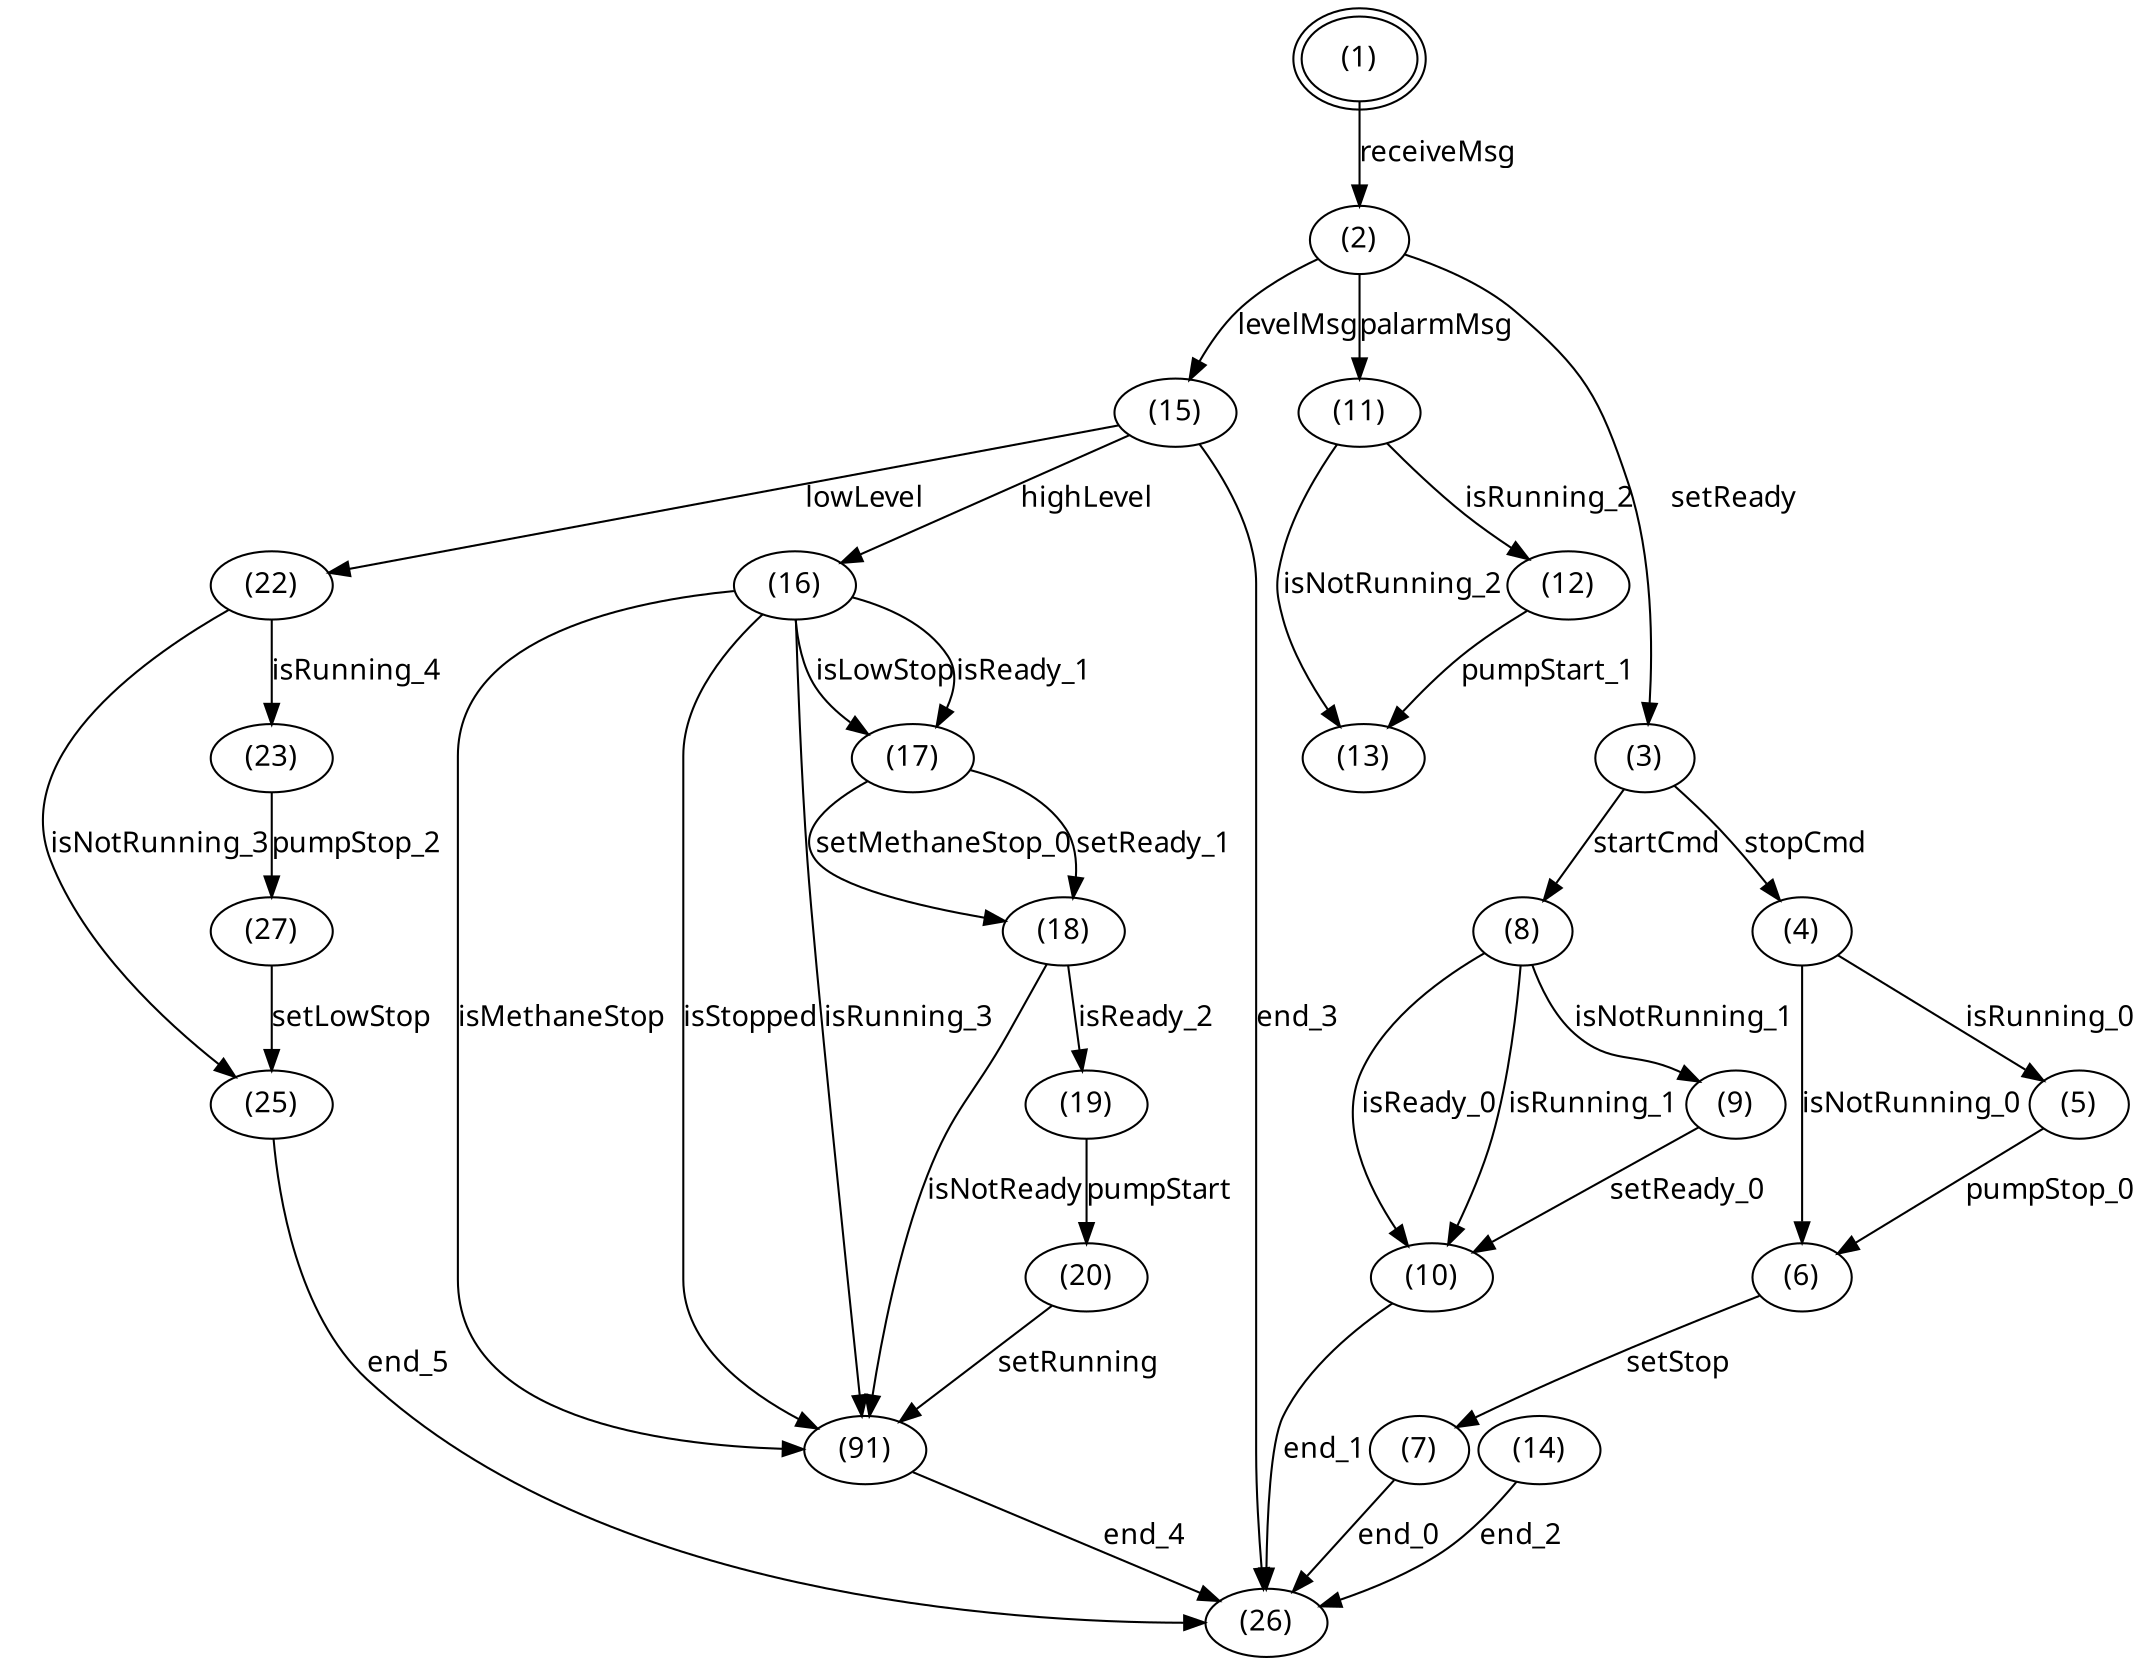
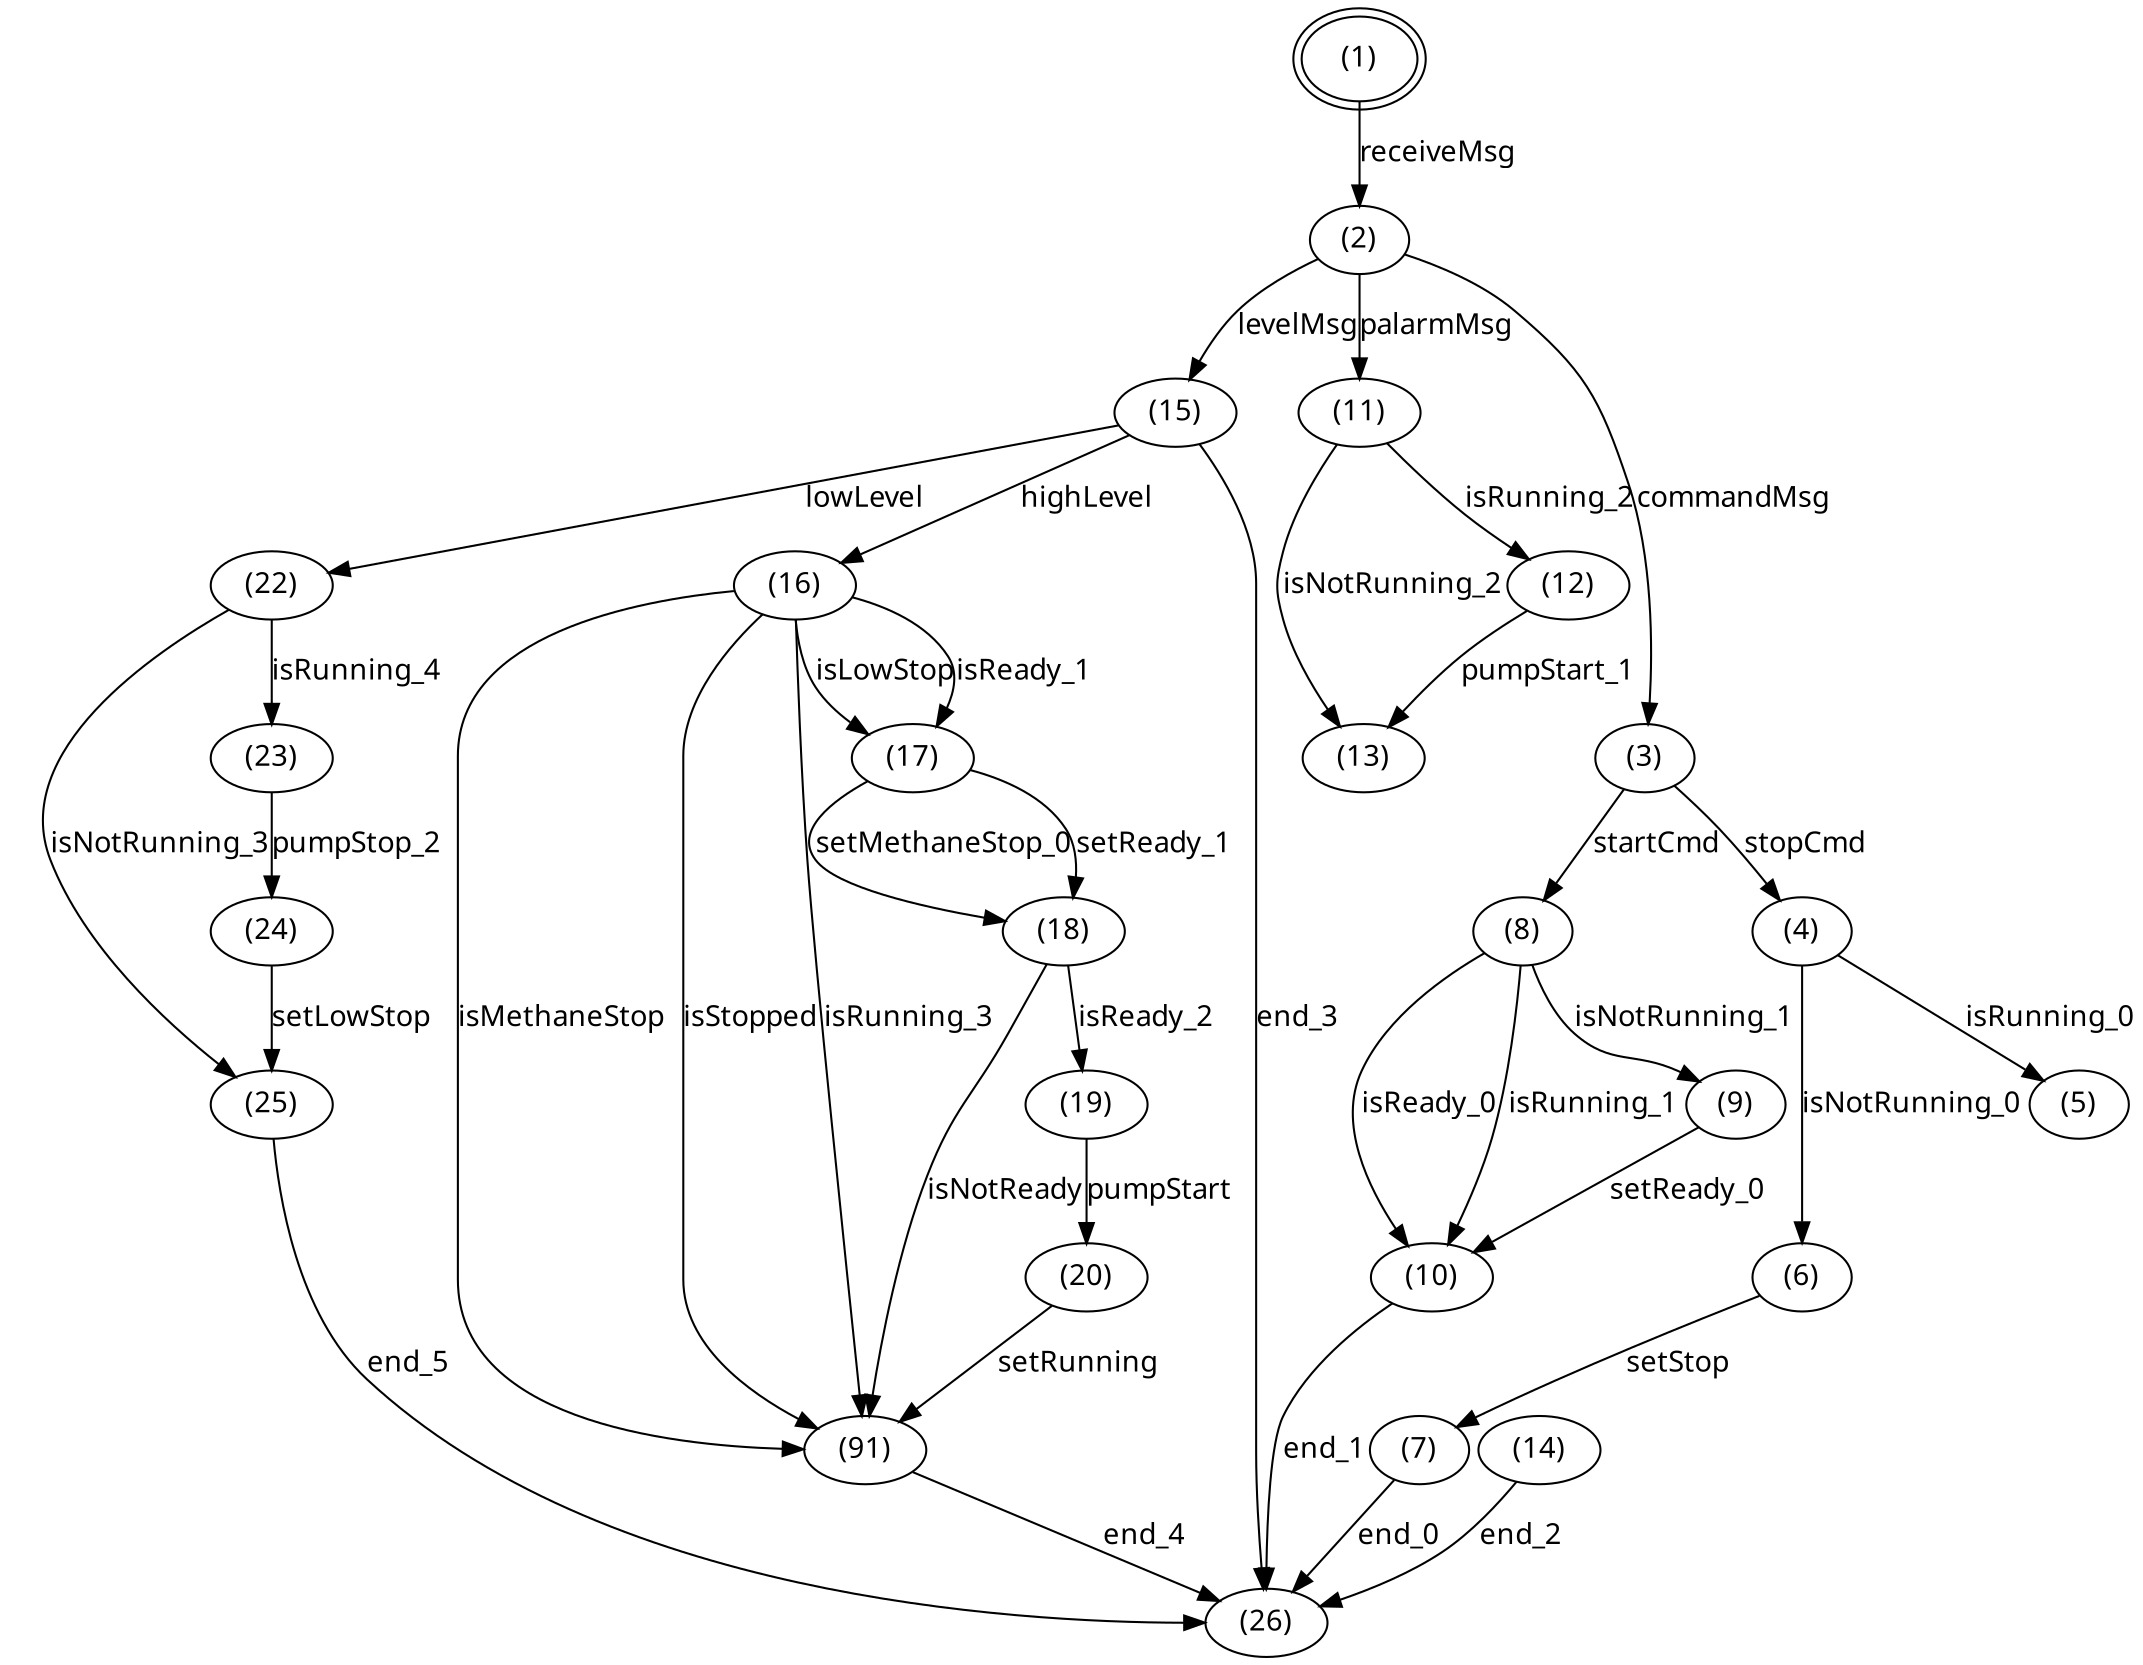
(1734, 499) -> (1734, 499)
(272, 931) -> (272, 931)
(1950, 1185) -> none
